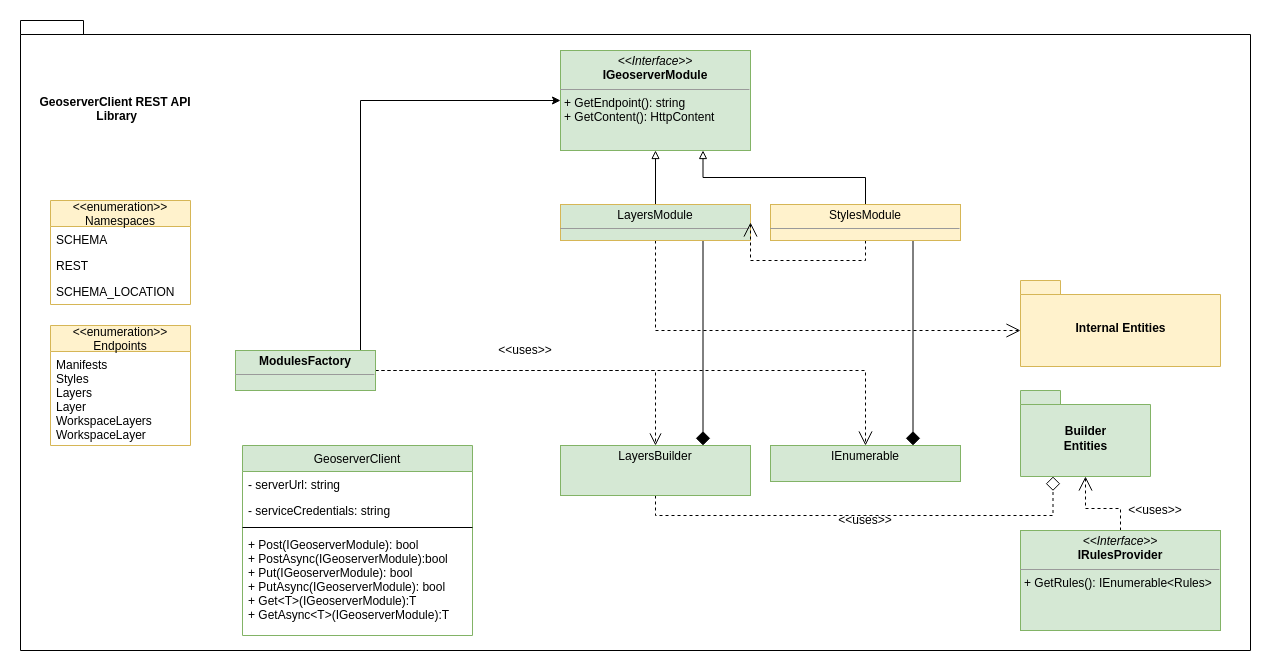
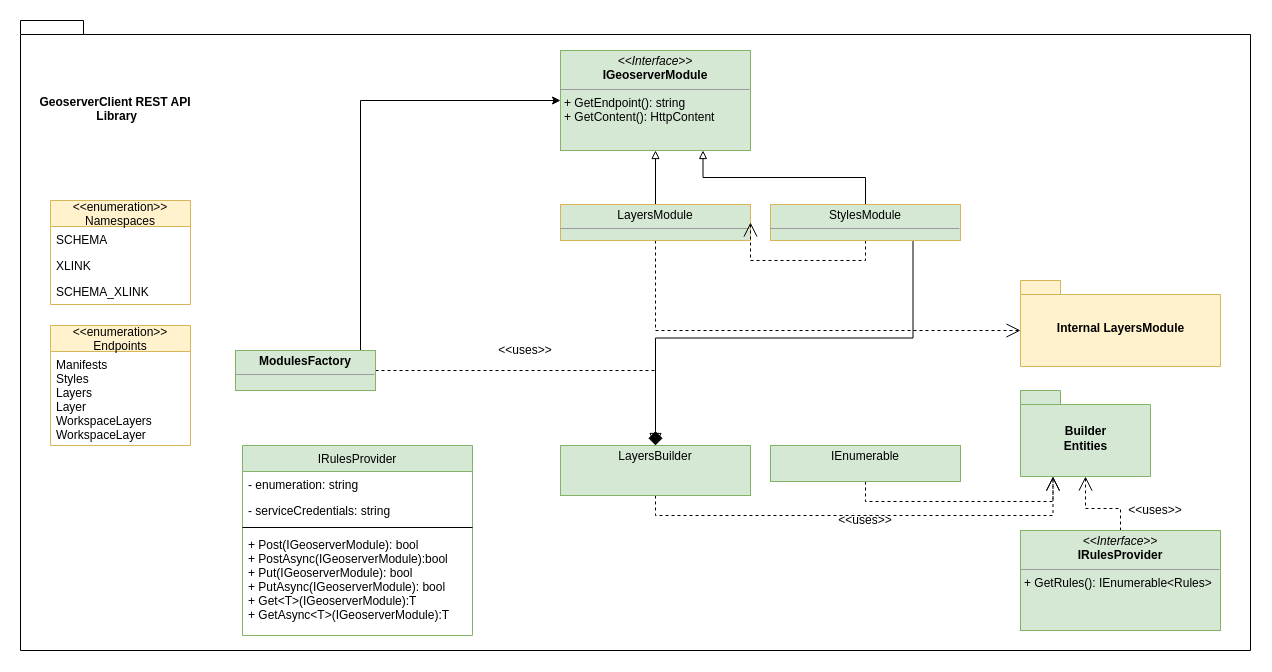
(866, 223) -> (866, 223)
(69, 266) -> (73, 266)
(106, 292) -> (96, 292)
(1121, 329) -> (1121, 329)
(703, 336) -> none
(798, 371) -> none
(913, 384) -> (771, 338)
(656, 437) -> (656, 432)
(357, 459) -> (357, 459)
(304, 485) -> (311, 485)
none -> (948, 502)
(1053, 503) -> (1053, 503)
